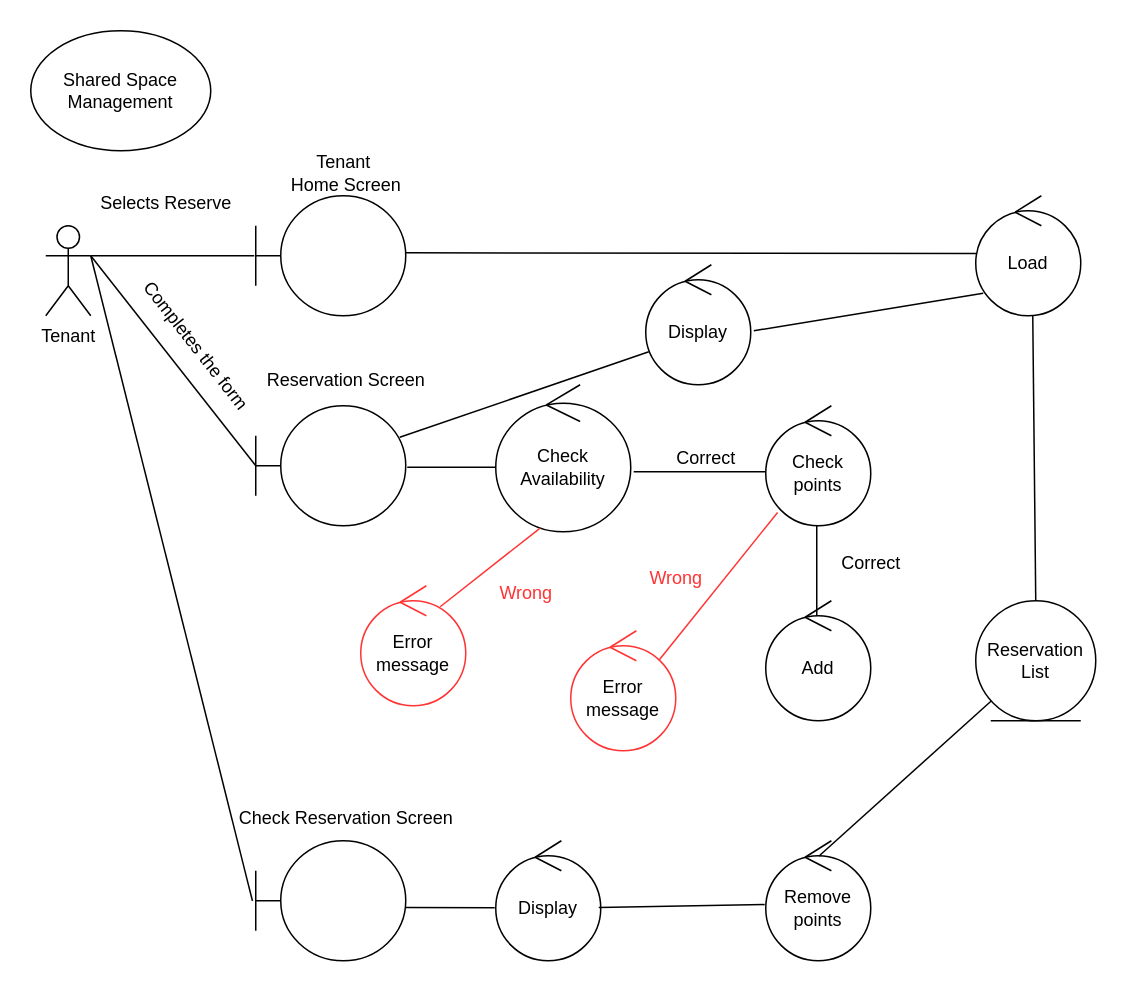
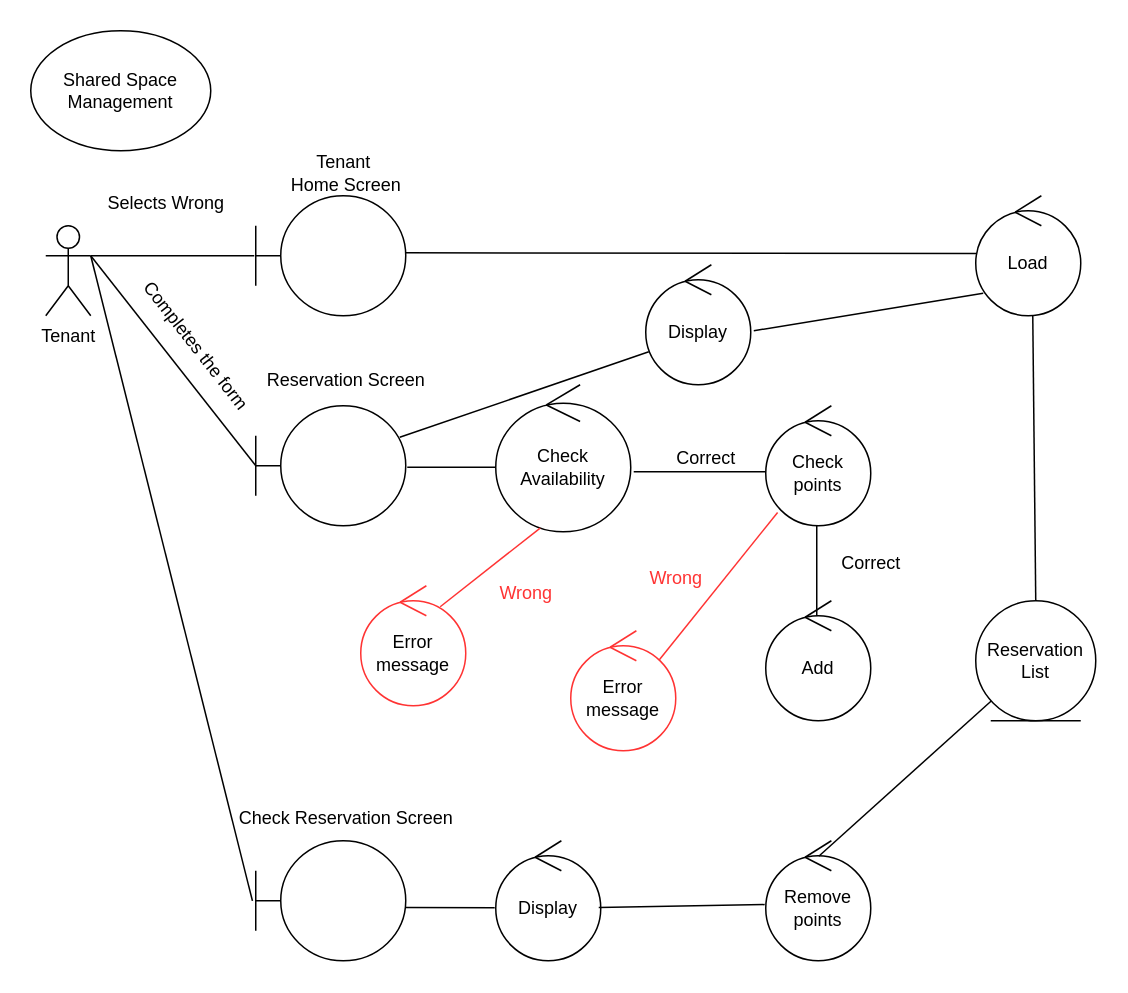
(167, 203) -> (167, 203)
